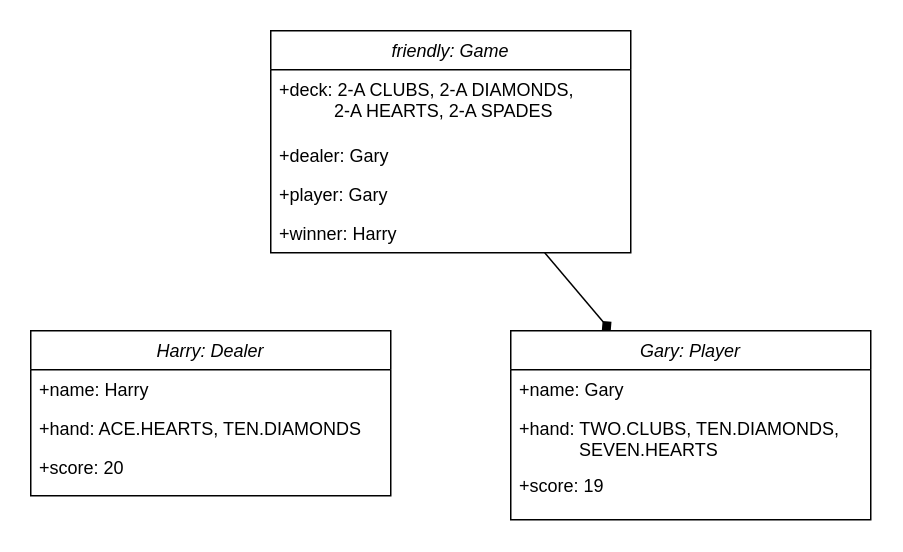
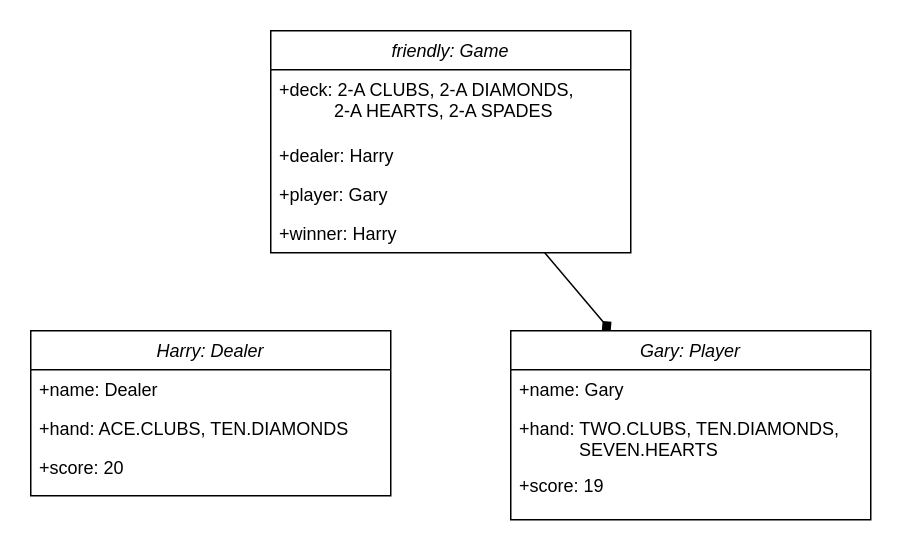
(338, 156) -> (343, 156)
(95, 390) -> (98, 390)
(181, 429) -> (176, 429)
